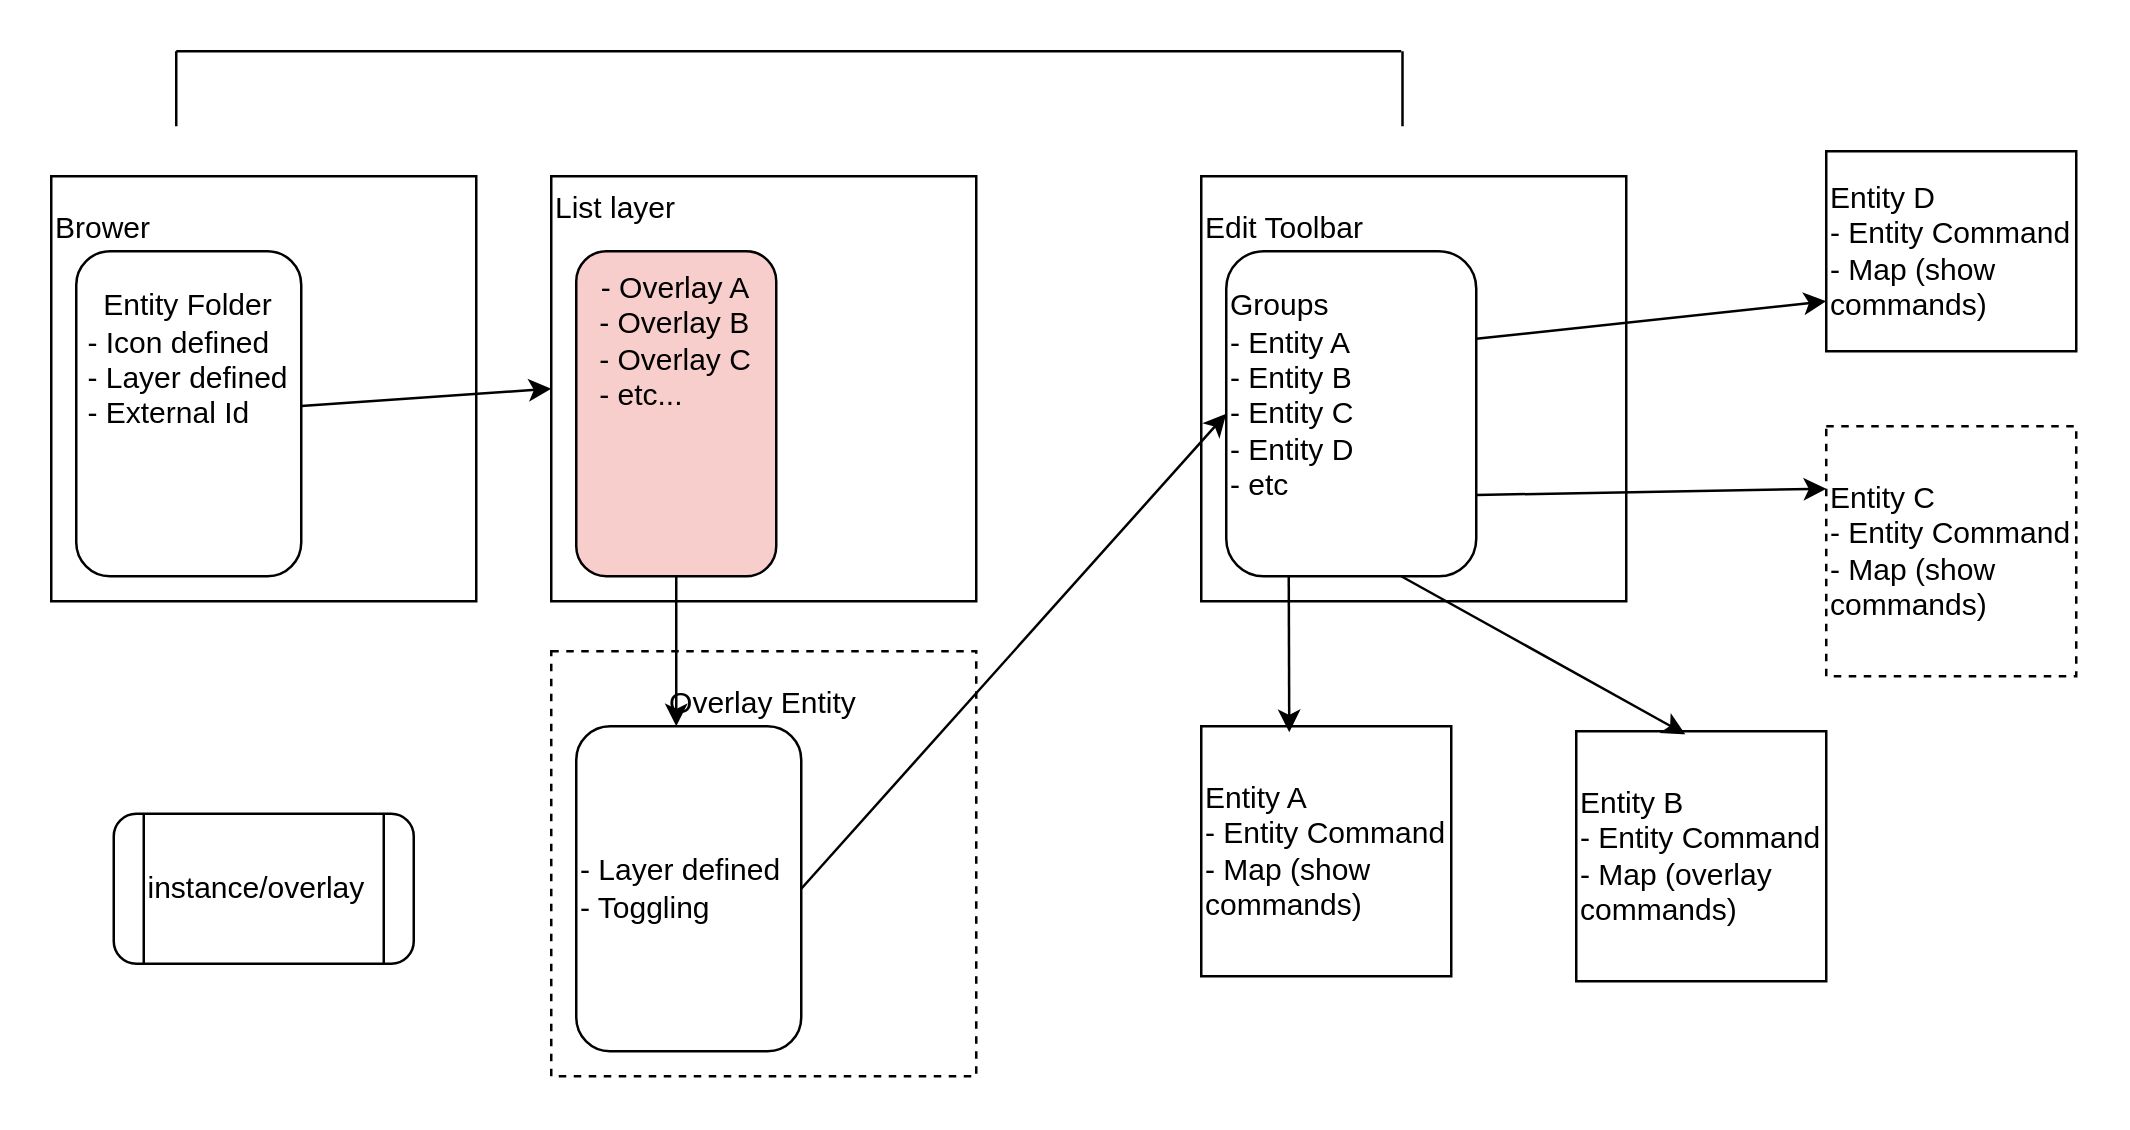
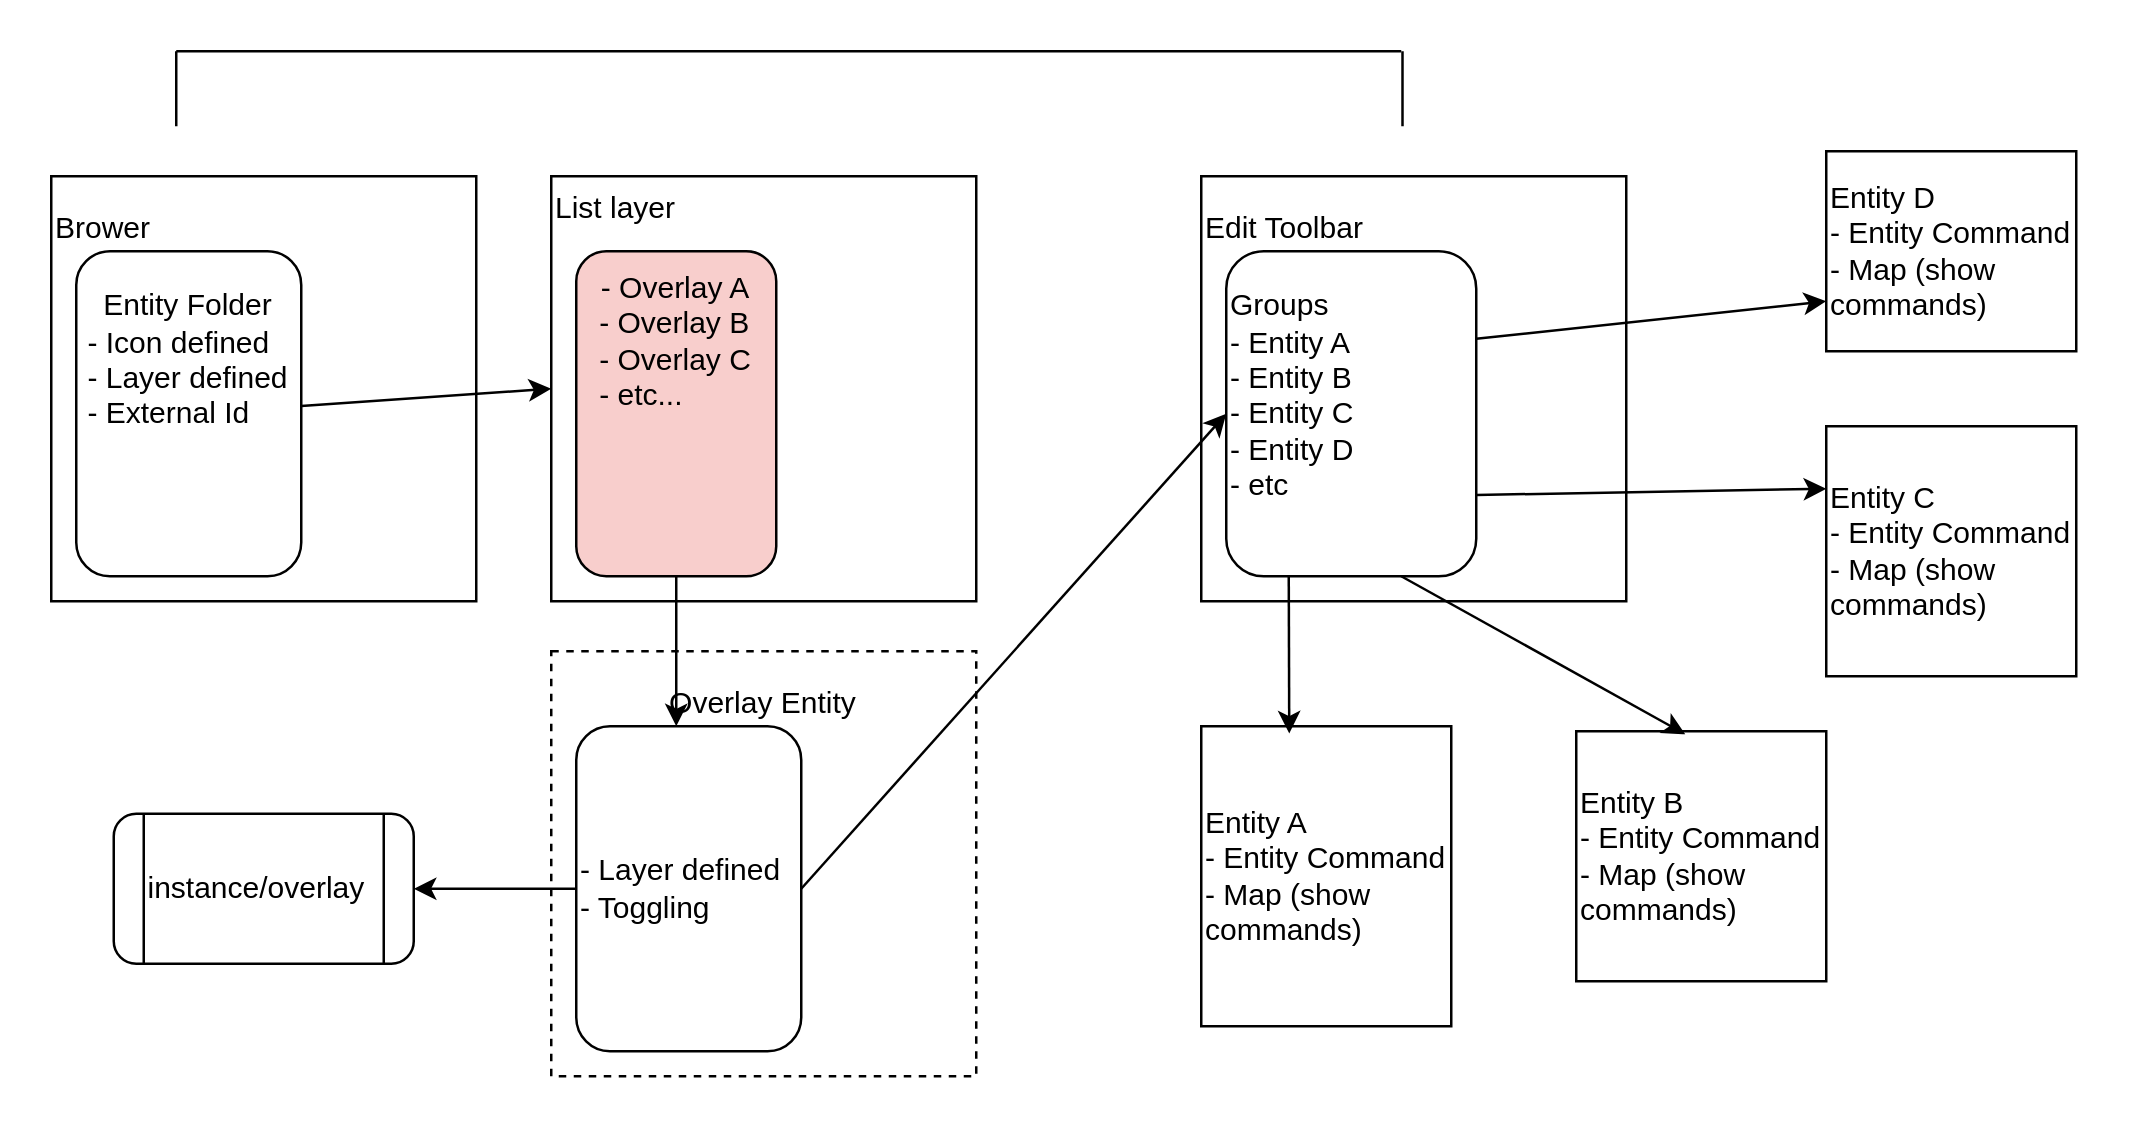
(1951, 551) -> (1951, 551)
(1326, 851) -> (1326, 876)
(1704, 856) -> (1704, 856)
none -> (503, 889)
